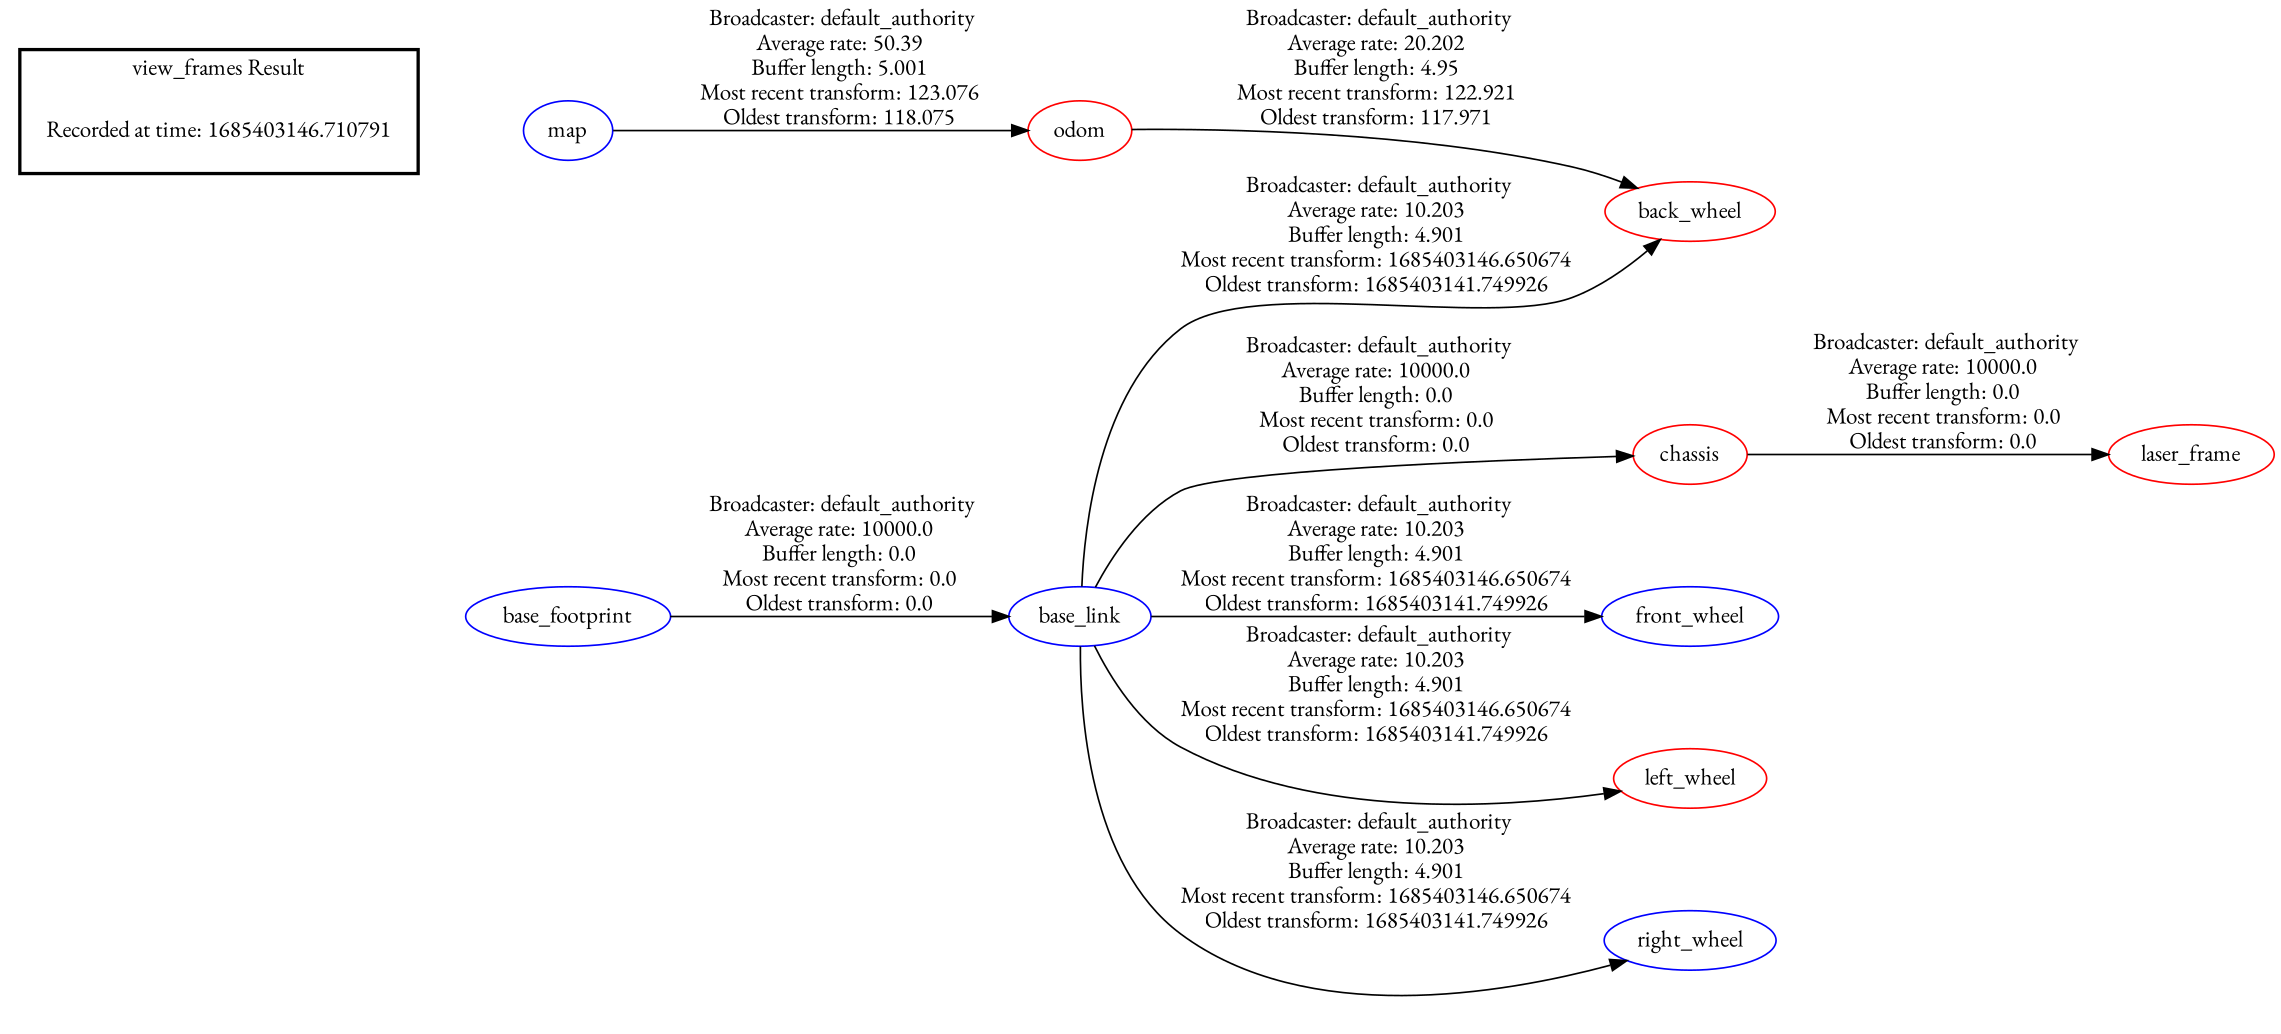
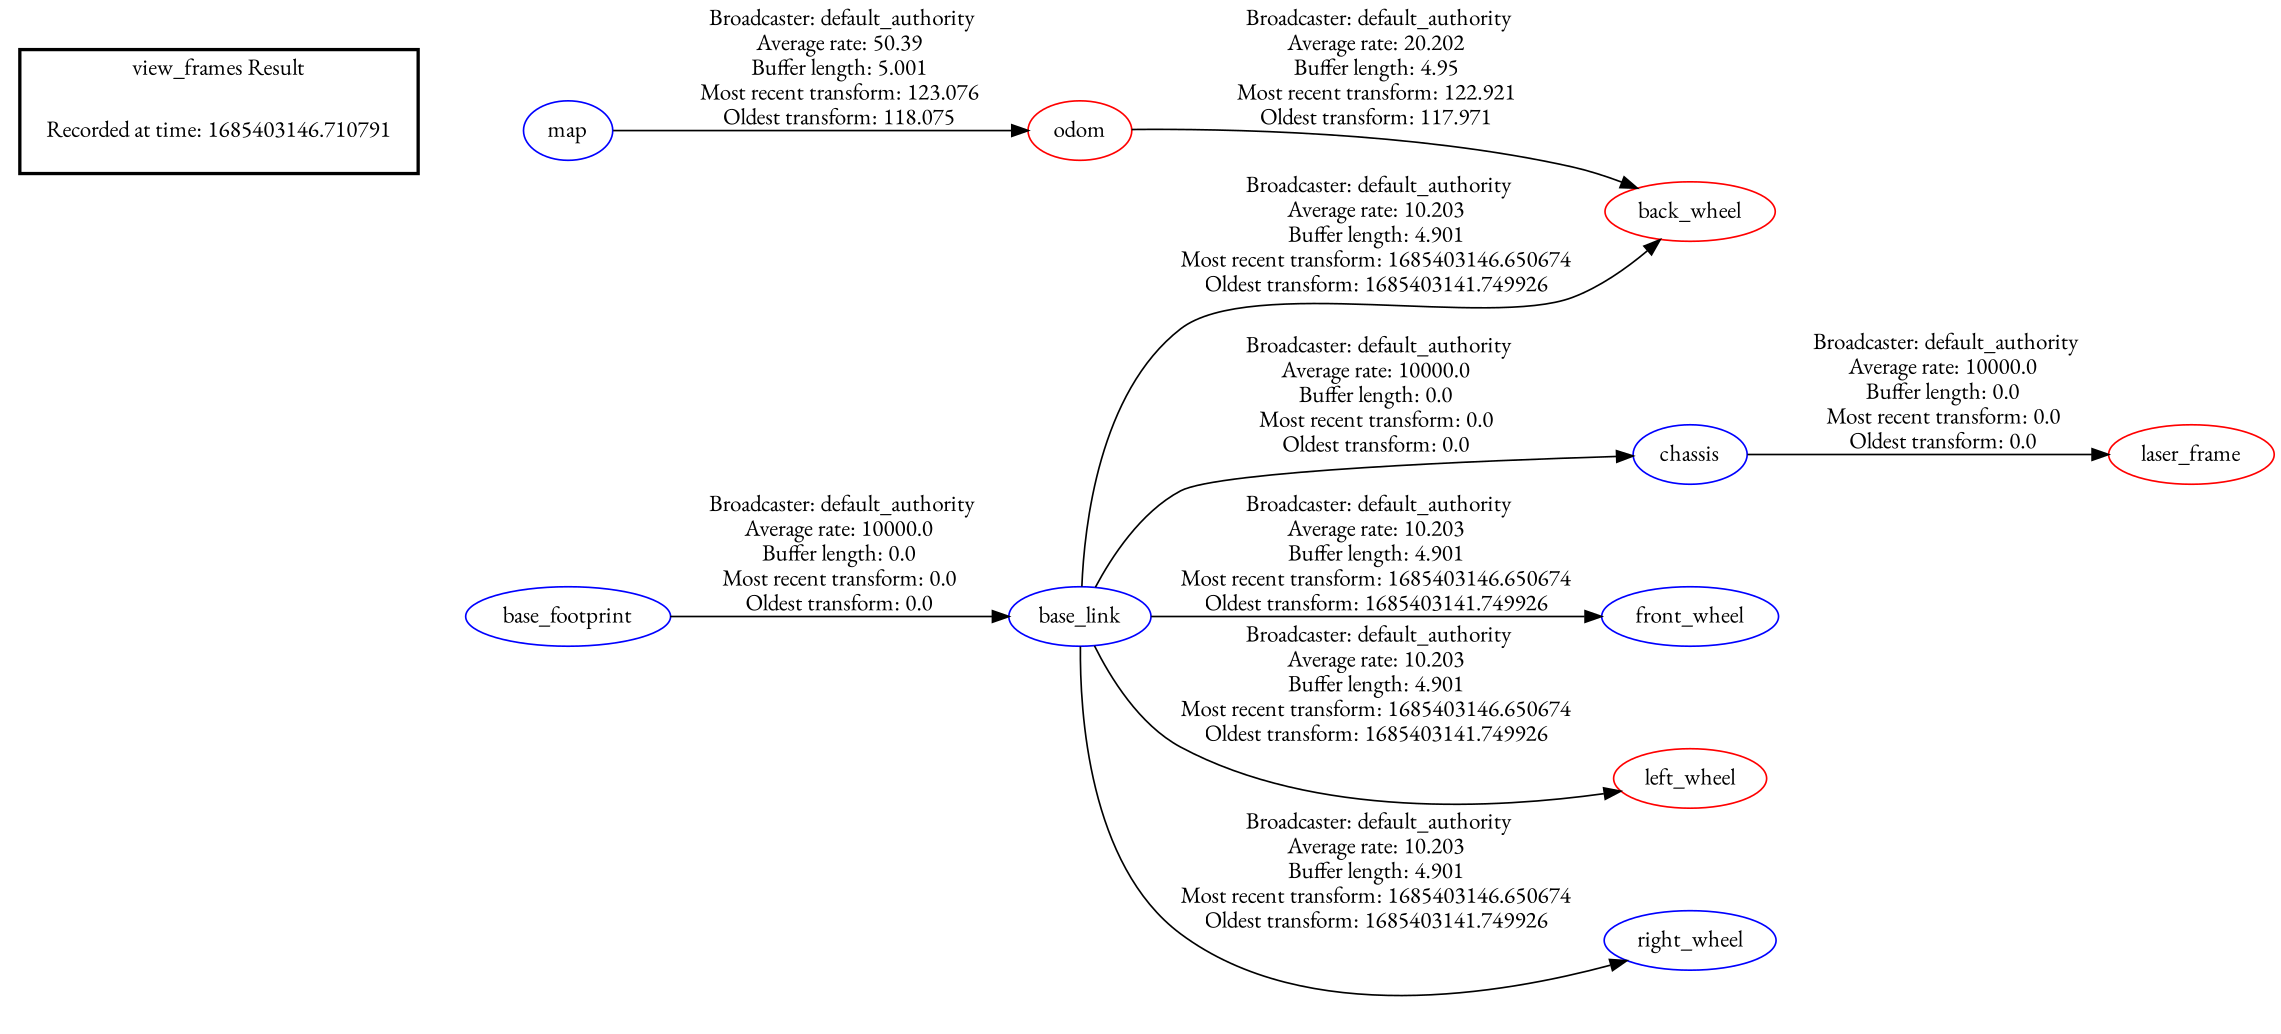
(1690, 455) -> (1690, 455)
